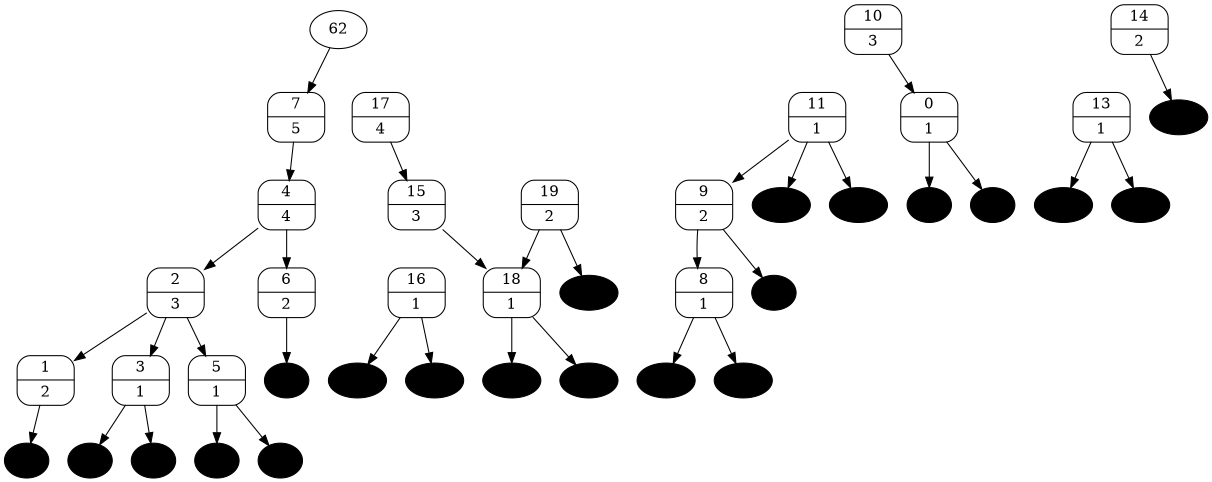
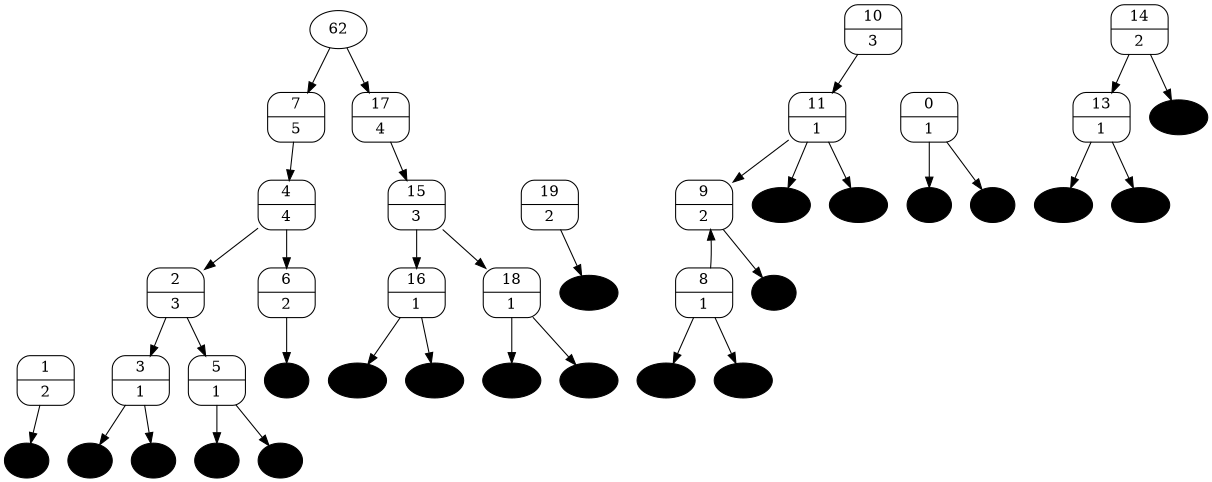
none -> (356, 66)
(898, 69) -> (848, 69)
none -> (1123, 69)
none -> (417, 244)
(533, 244) -> none
(697, 244) -> (711, 254)
(115, 334) -> none
